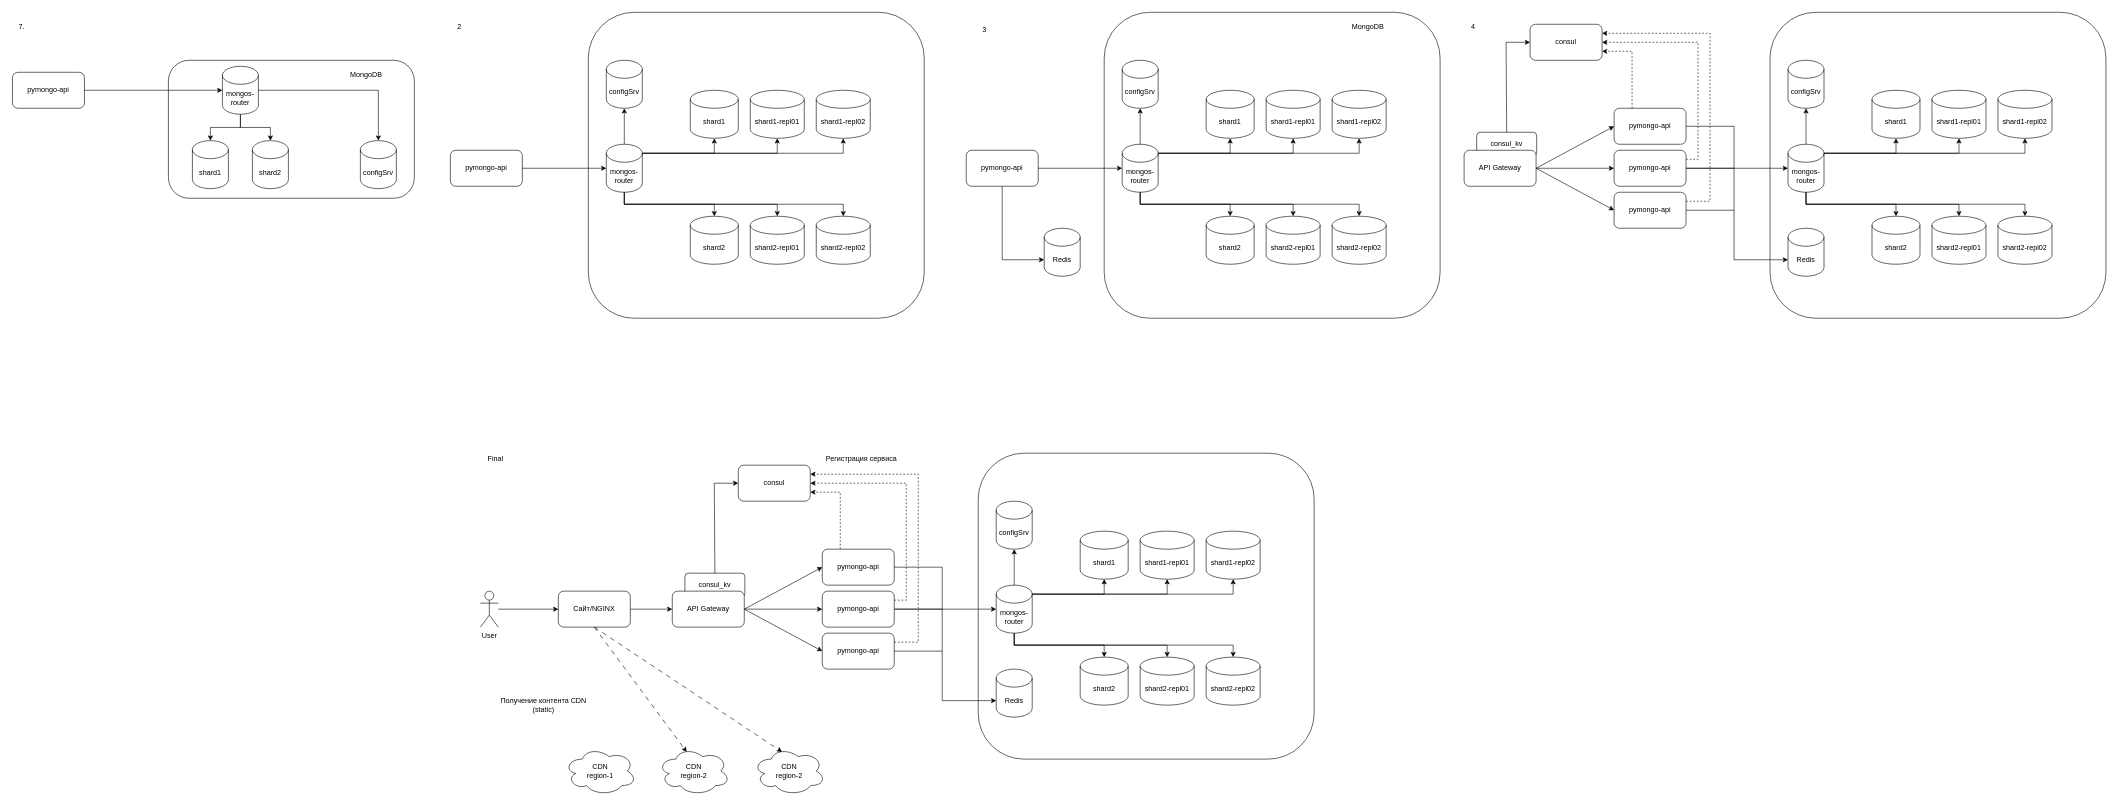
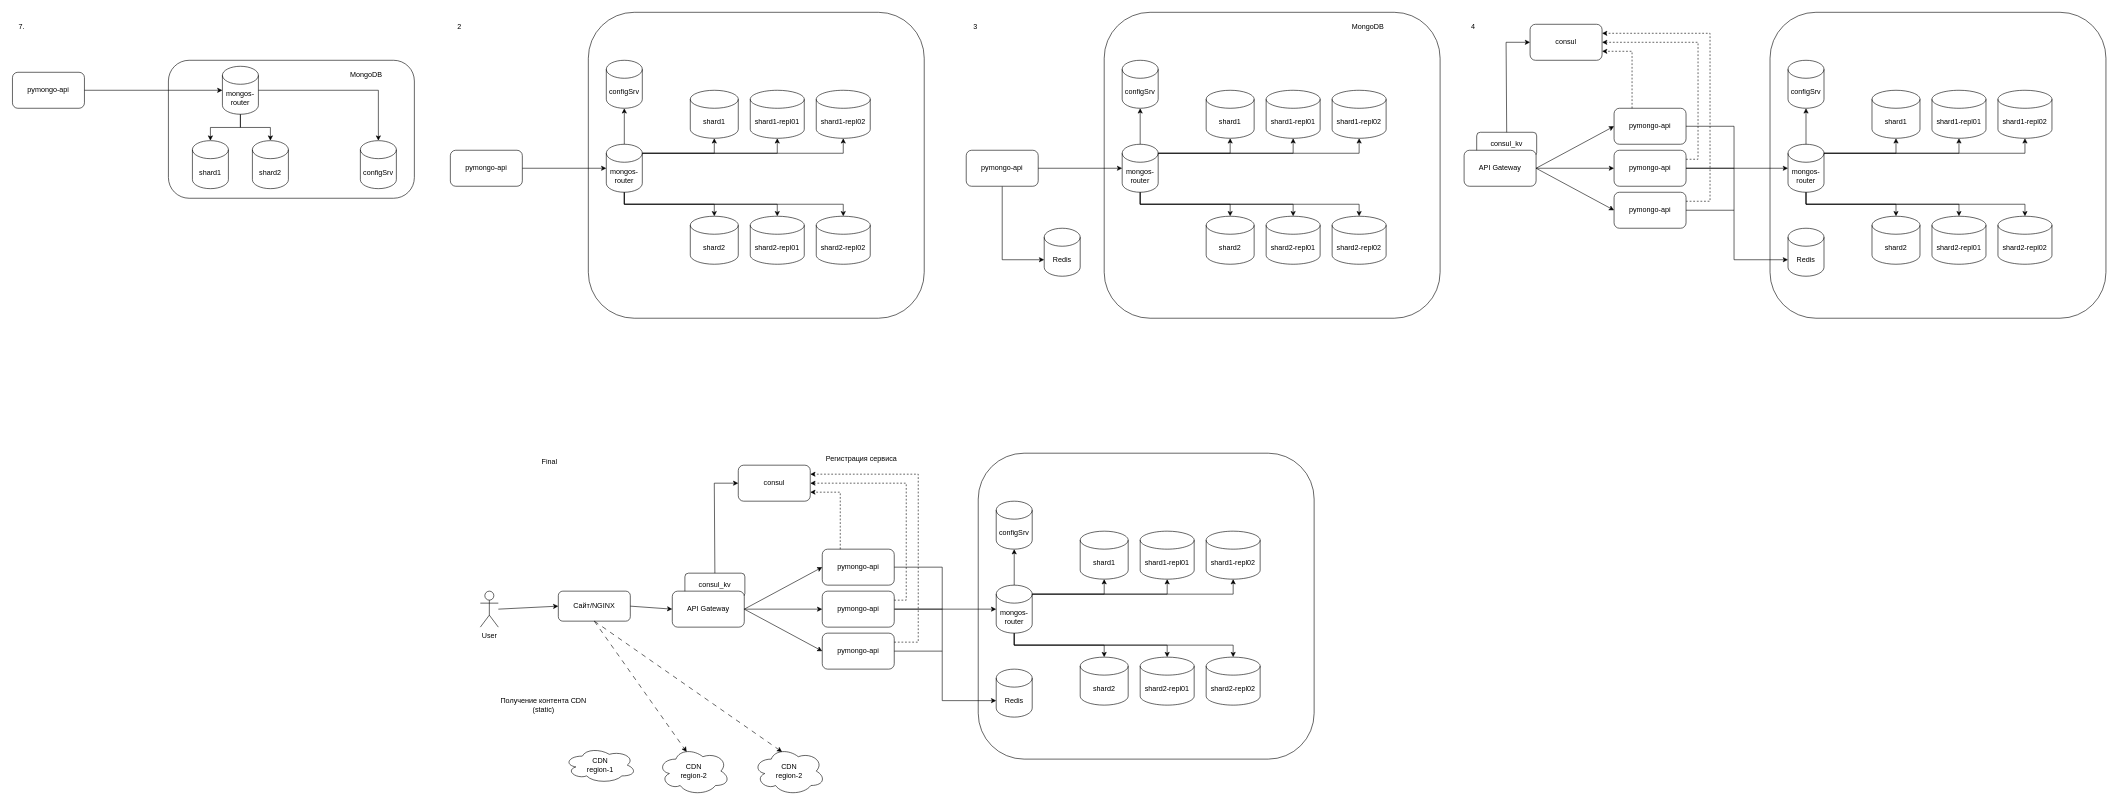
(984, 30) -> (975, 27)
(495, 459) -> (549, 462)
(594, 609) -> (594, 606)
(600, 771) -> (600, 765)
